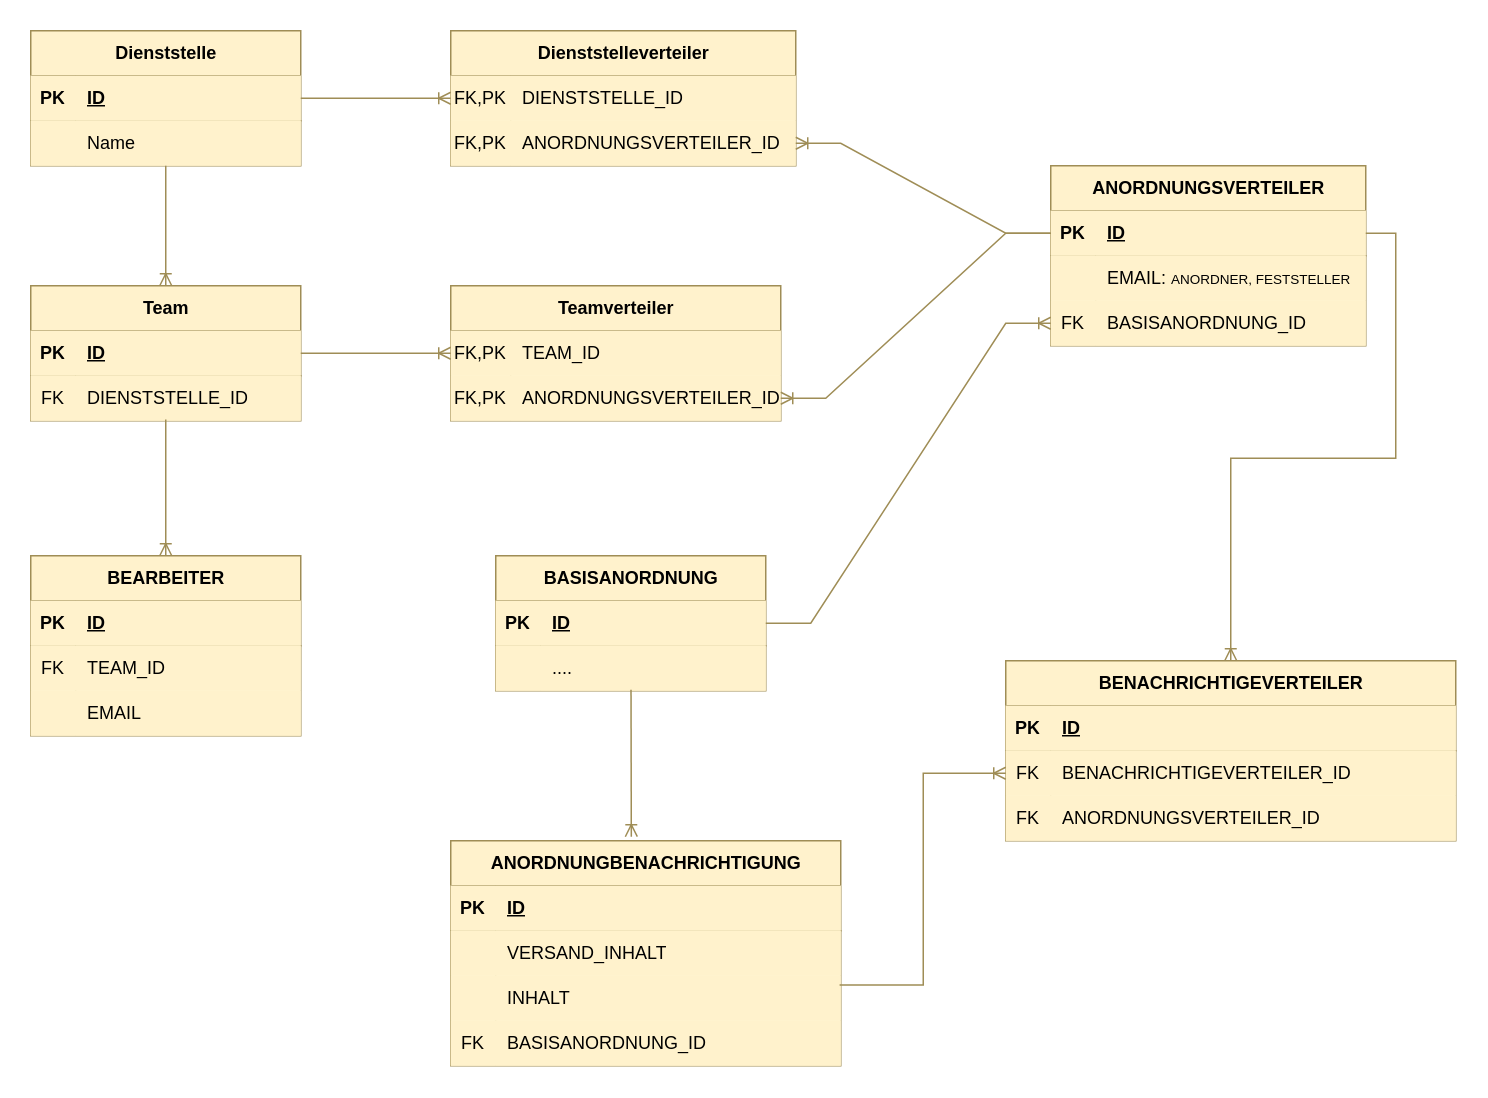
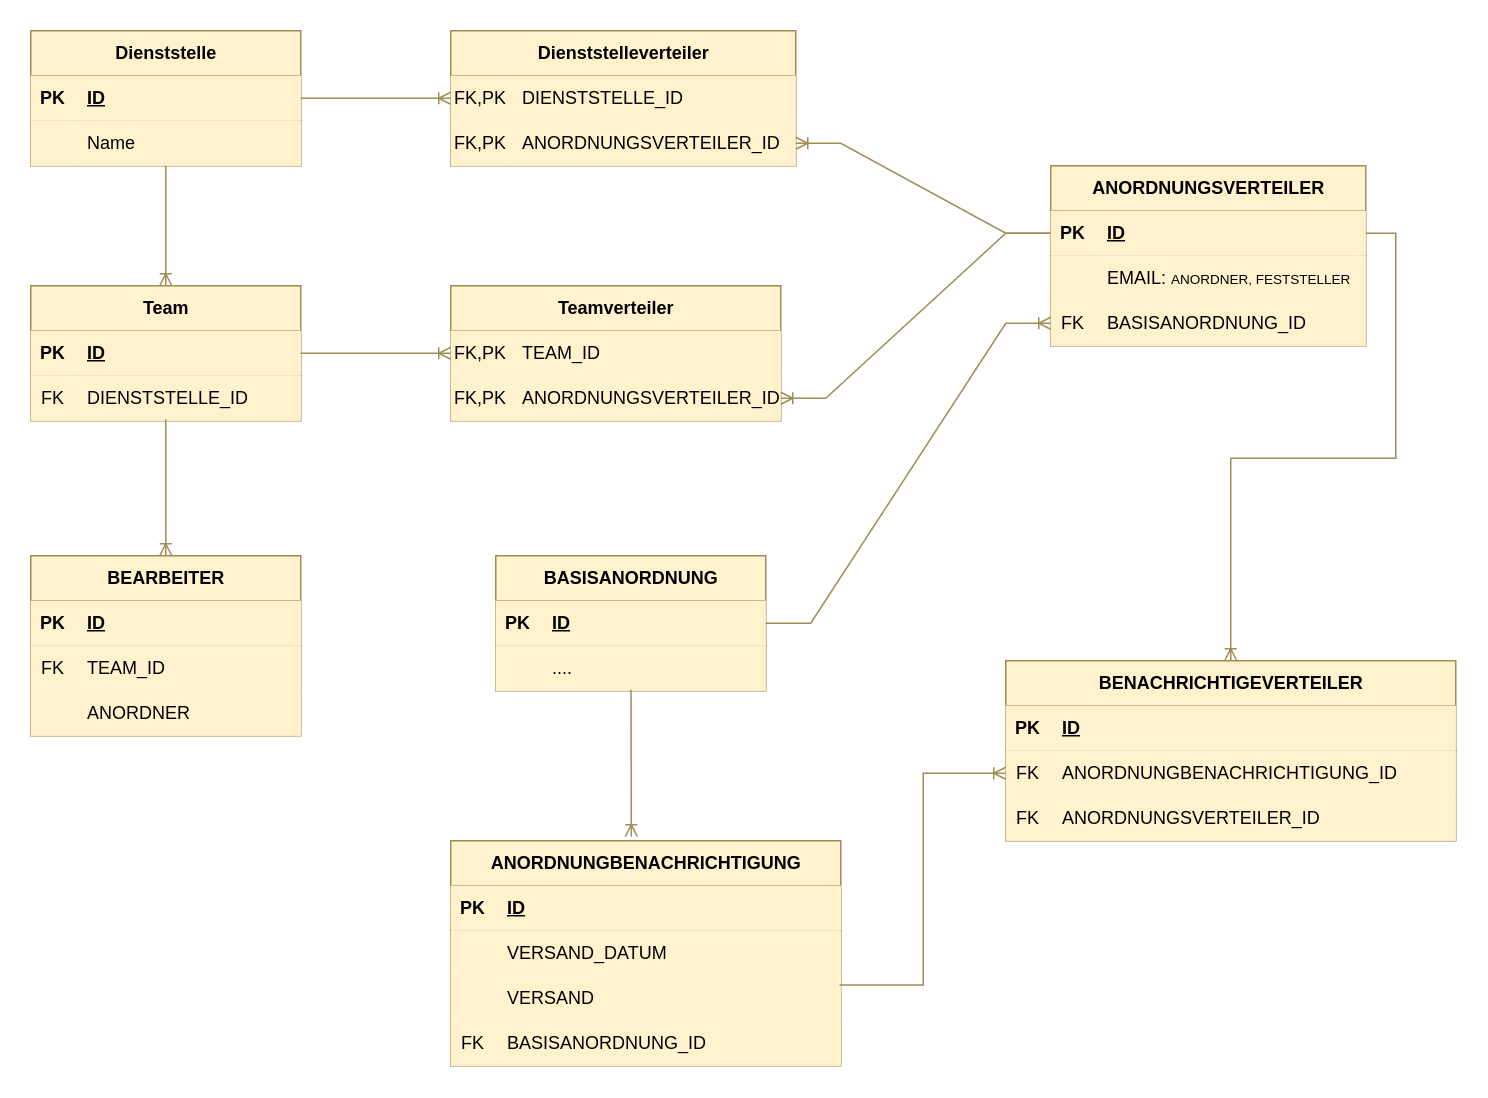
(113, 713) -> (128, 713)
(1194, 773) -> (1204, 773)
(578, 953) -> (573, 953)
(538, 998) -> (543, 998)
